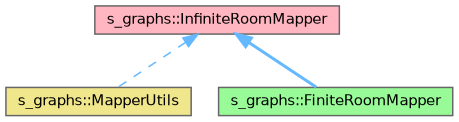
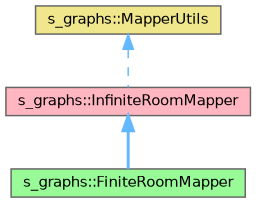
(152, 65) -> (128, 68)
